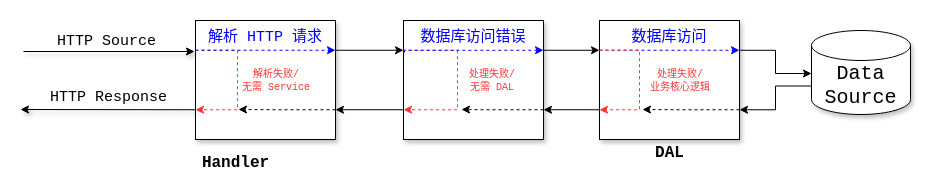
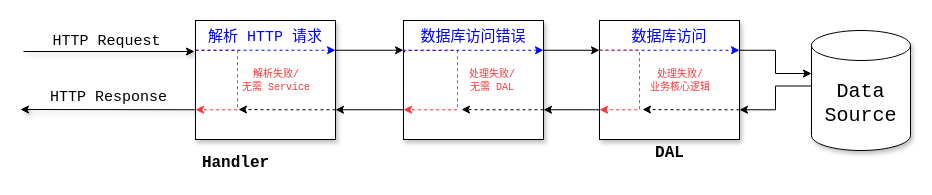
(107, 41) -> (107, 41)
(861, 73) -> (861, 91)
